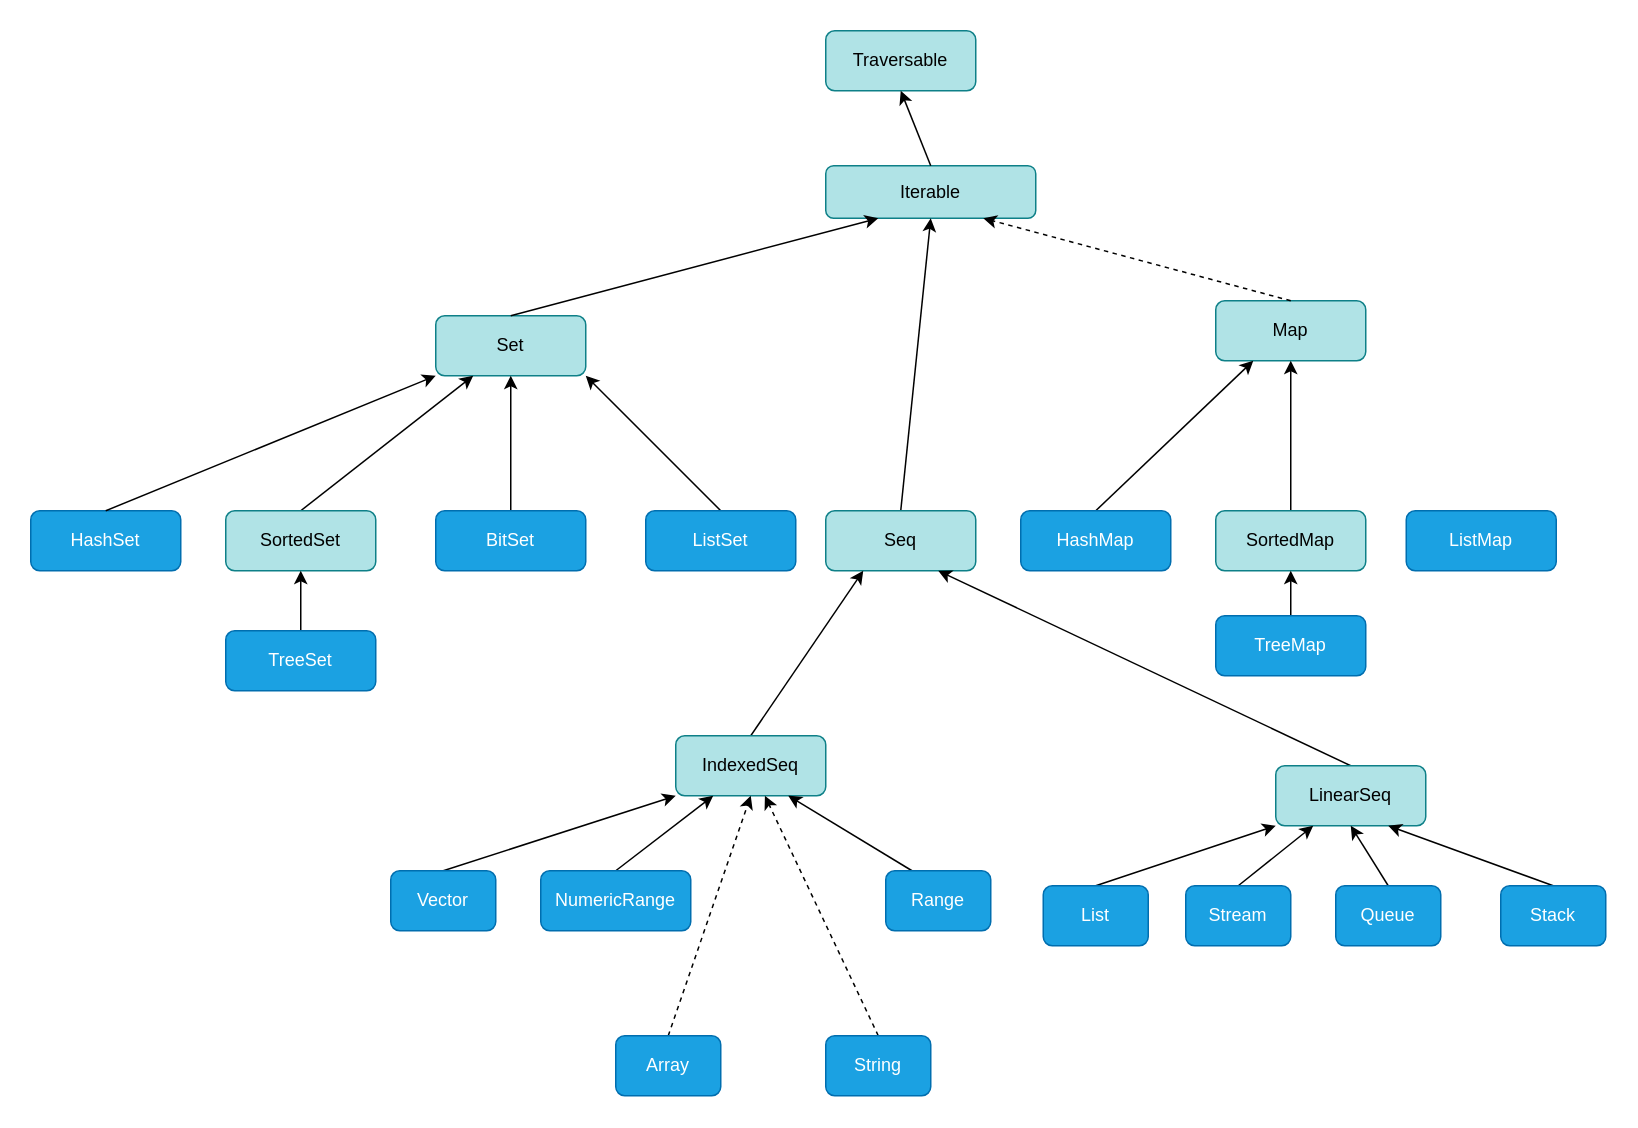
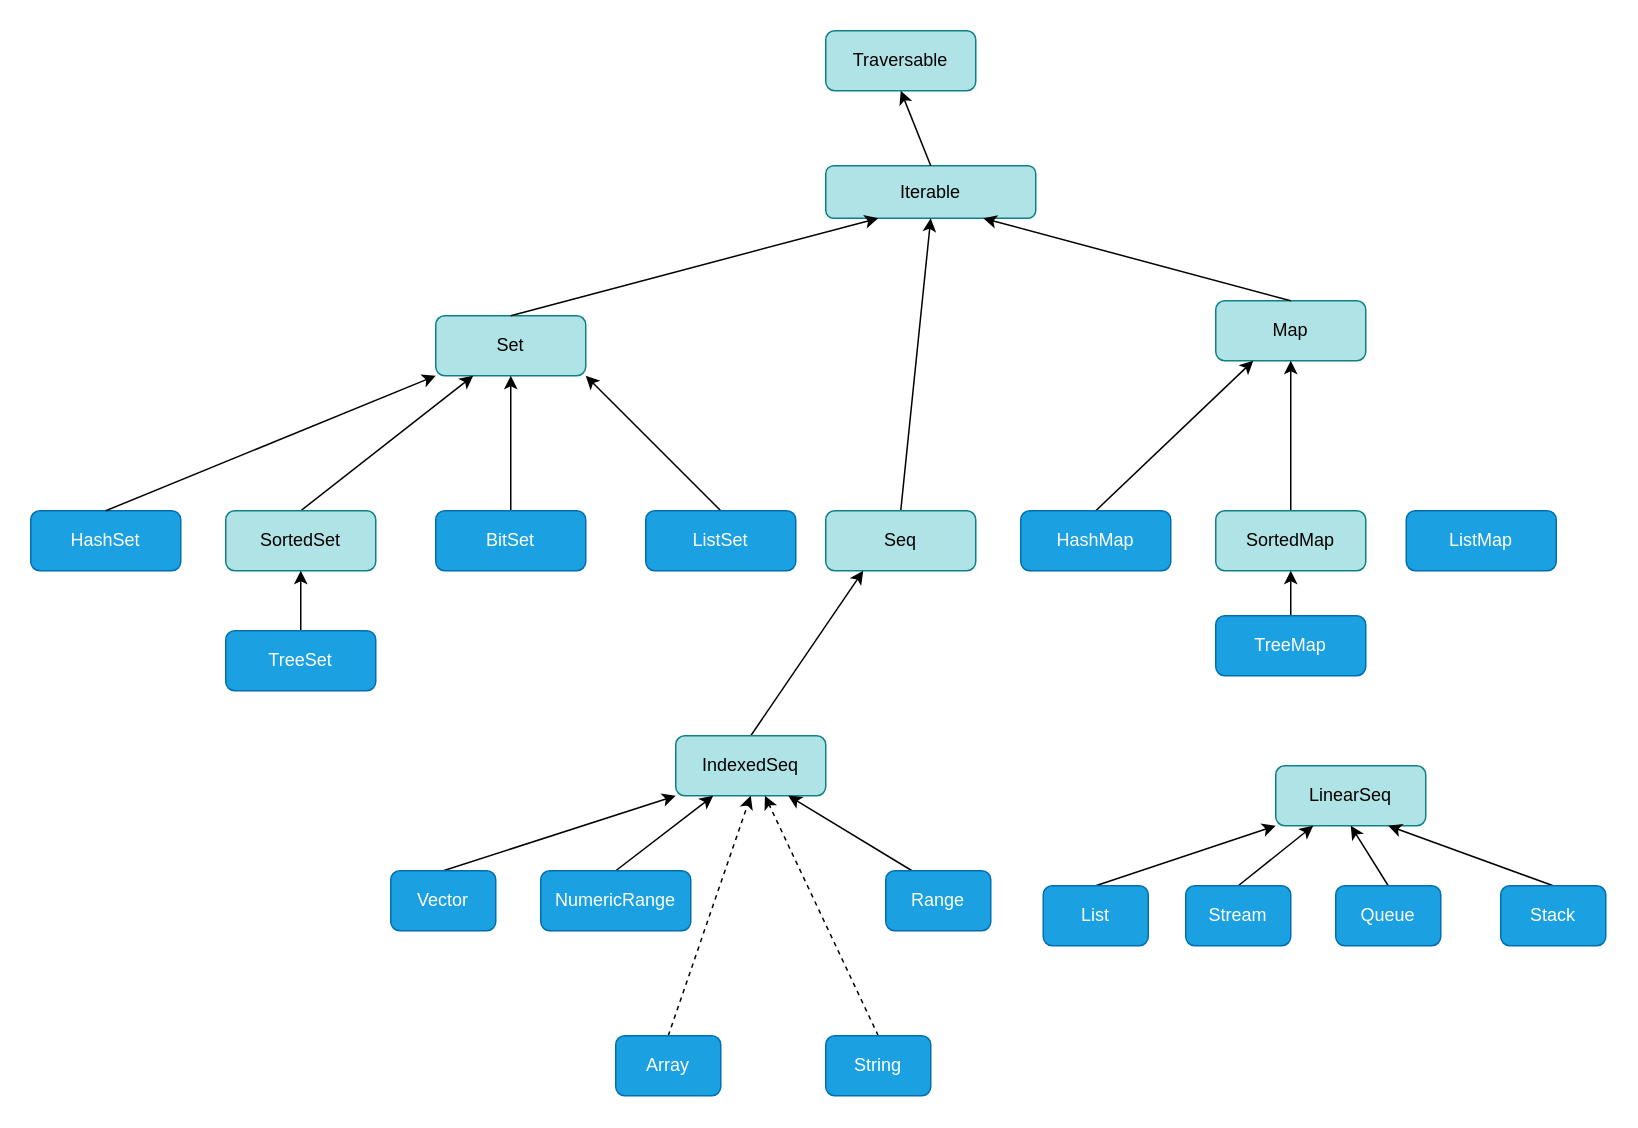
(1141, 260) -> (1141, 260)
(1149, 670) -> none
